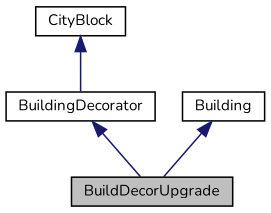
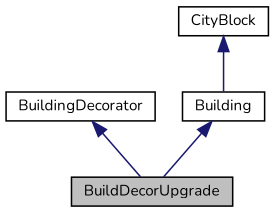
(81, 72) -> (224, 72)
